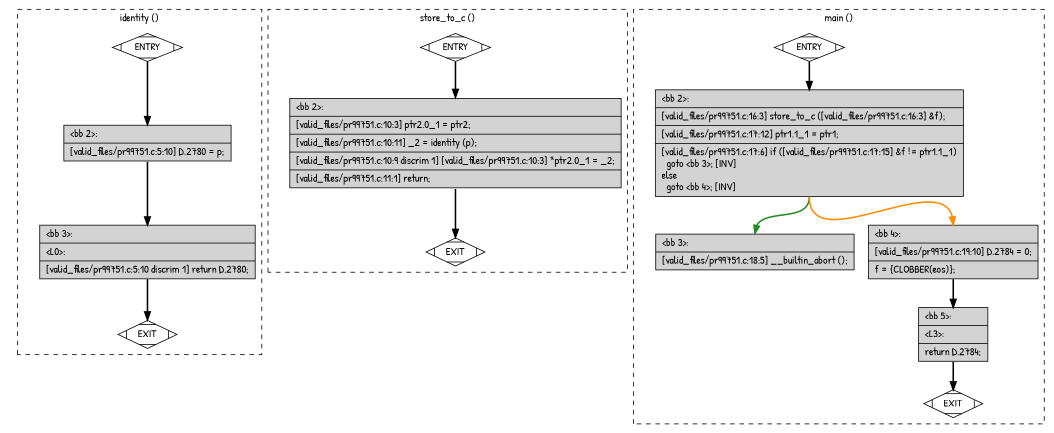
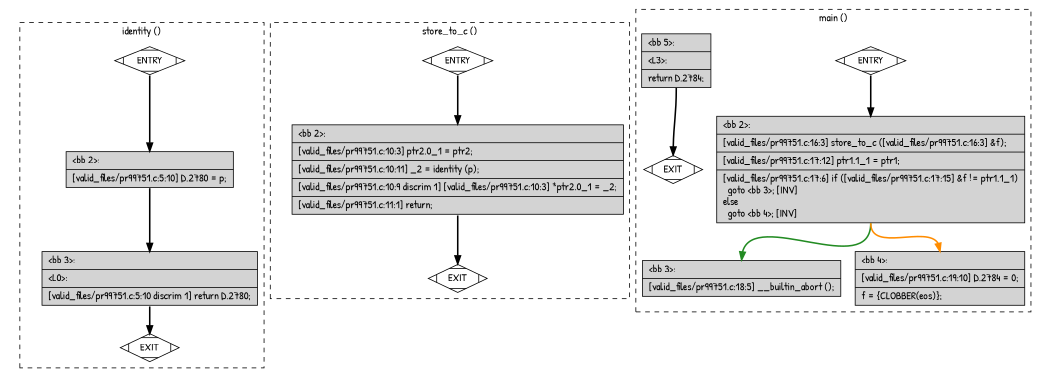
(953, 289) -> none
